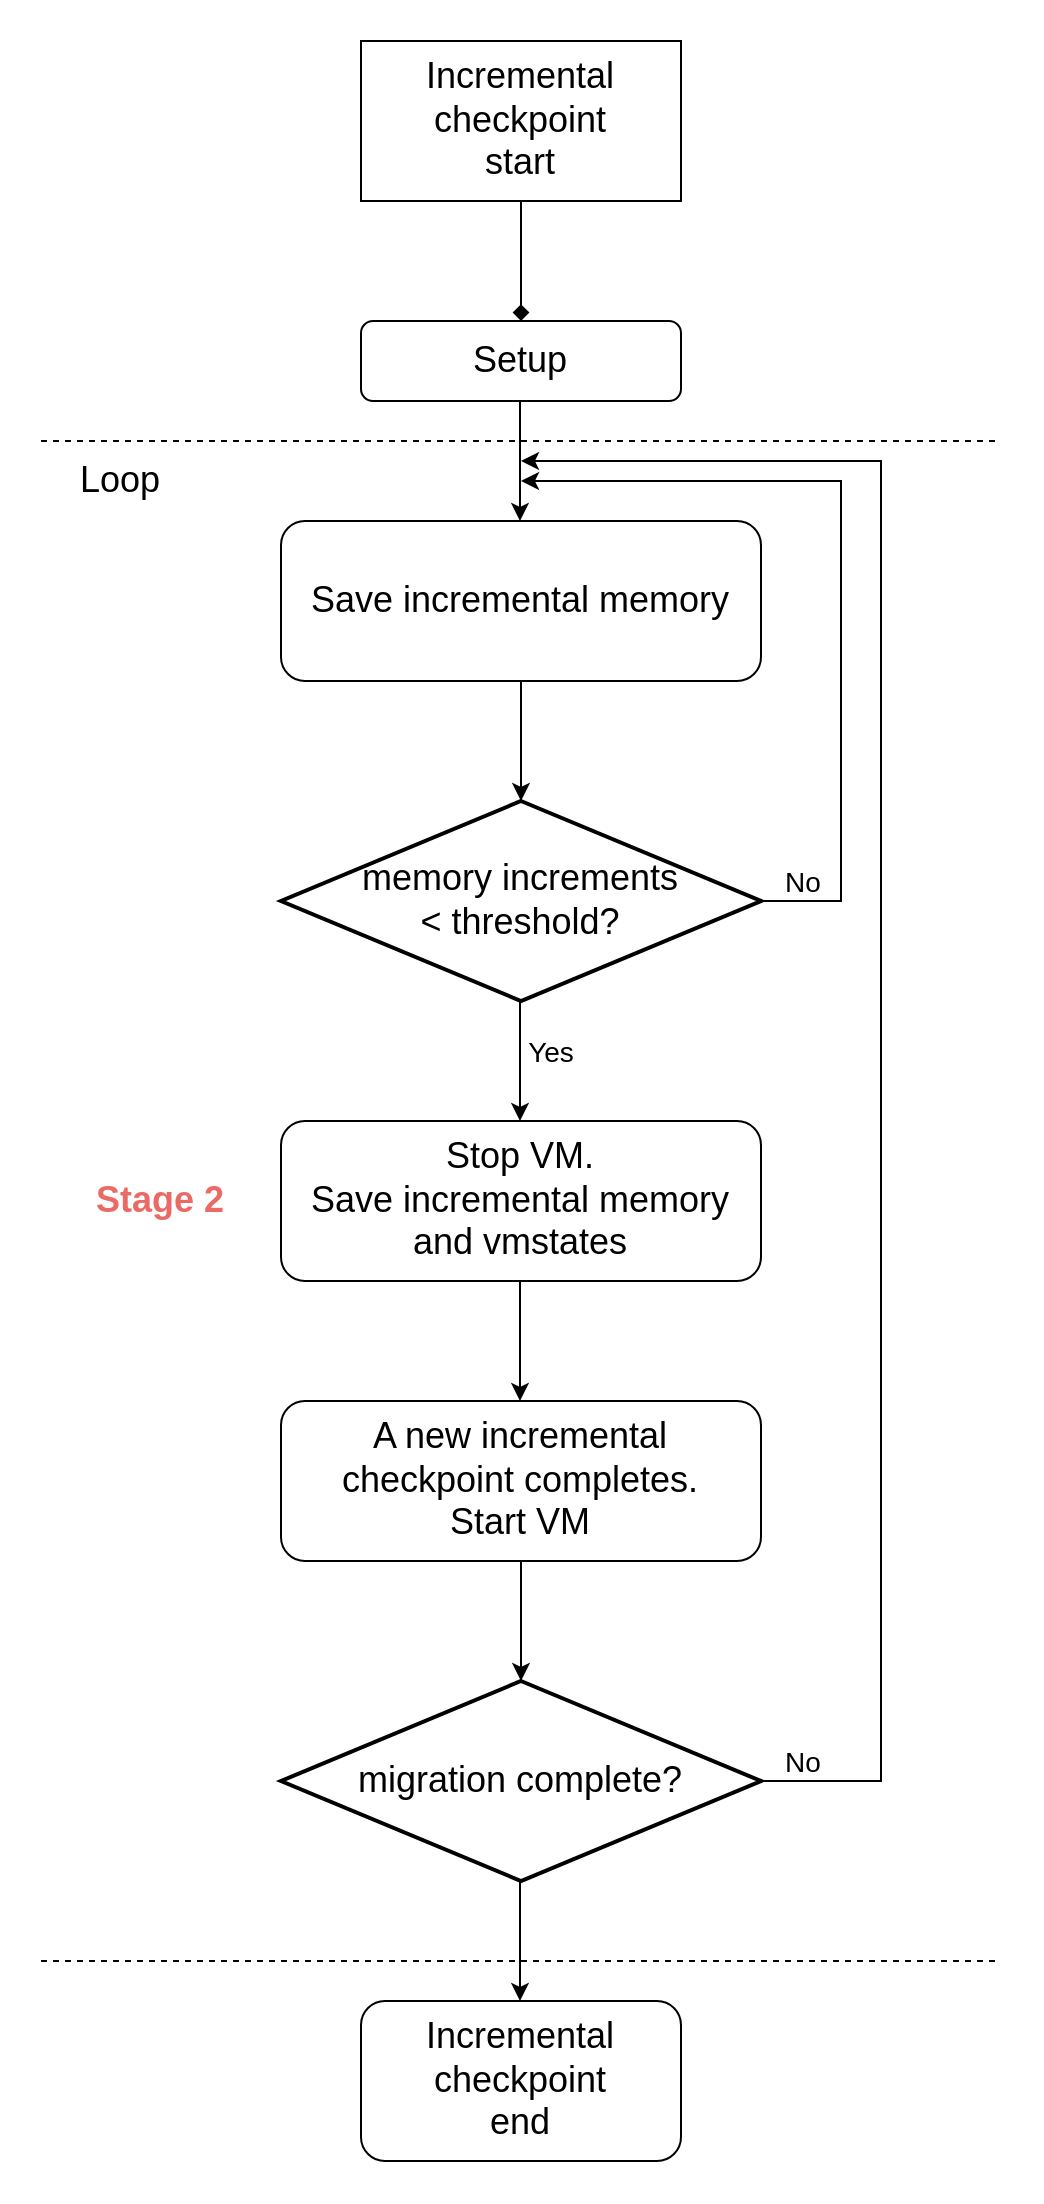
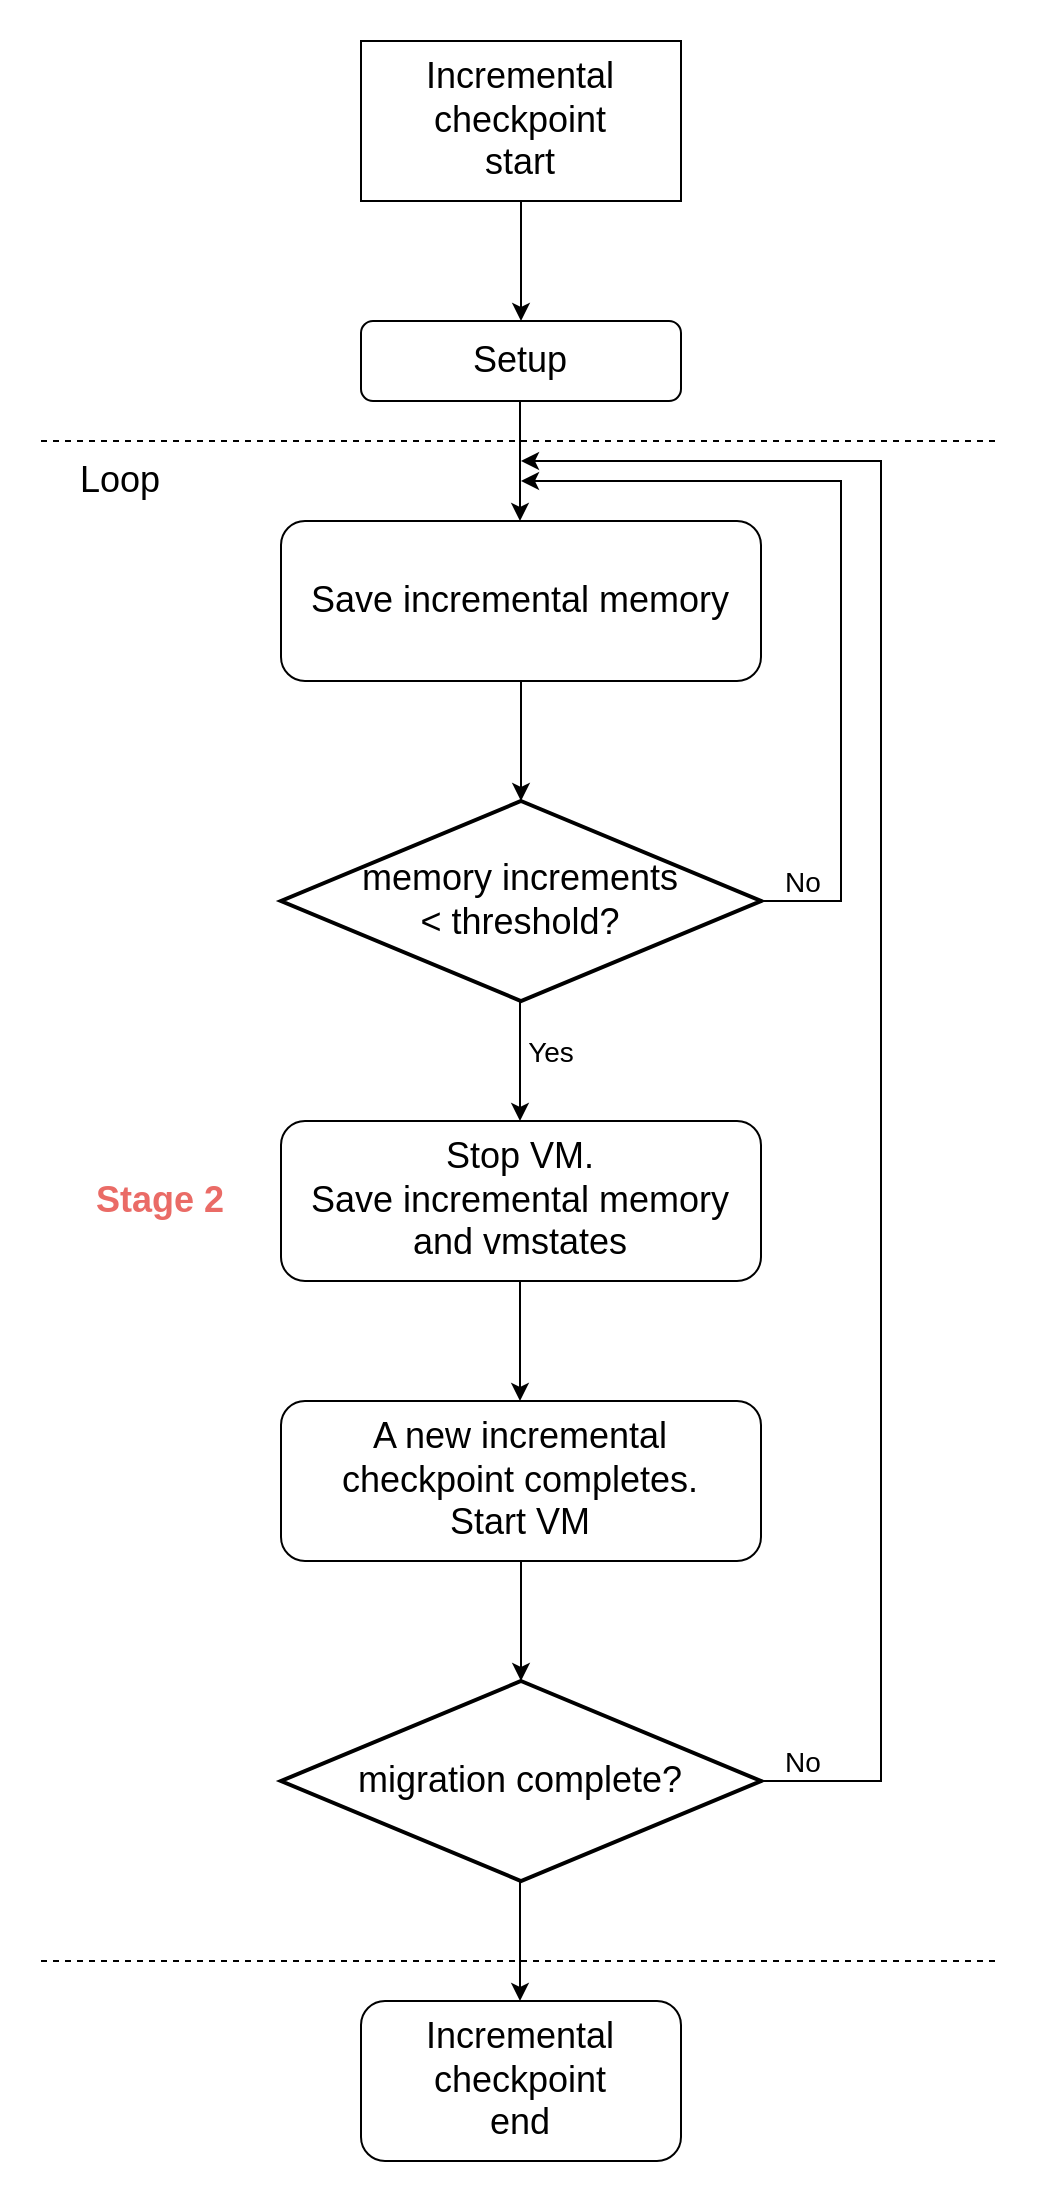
(521, 305) -> (521, 306)
